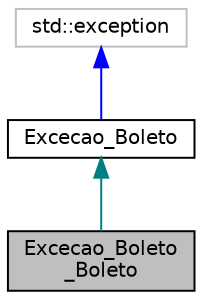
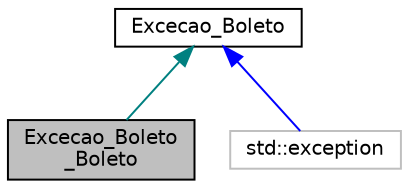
(101, 94) -> (269, 96)
